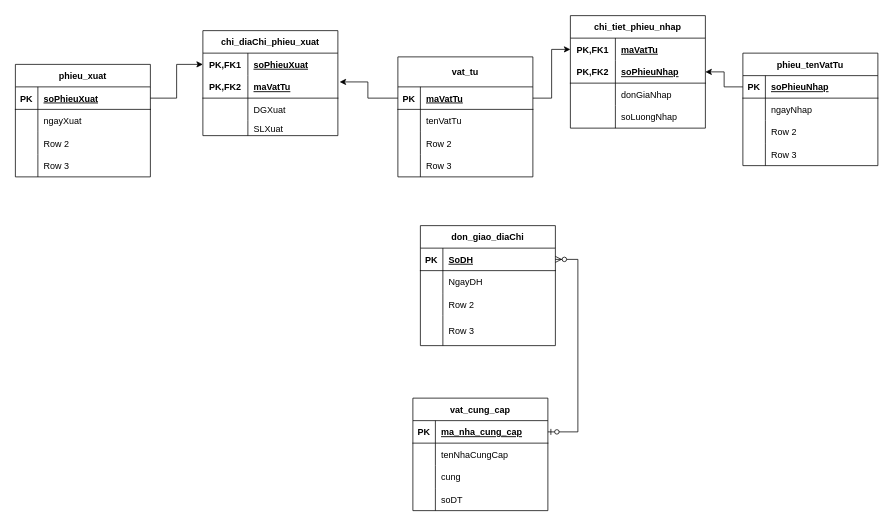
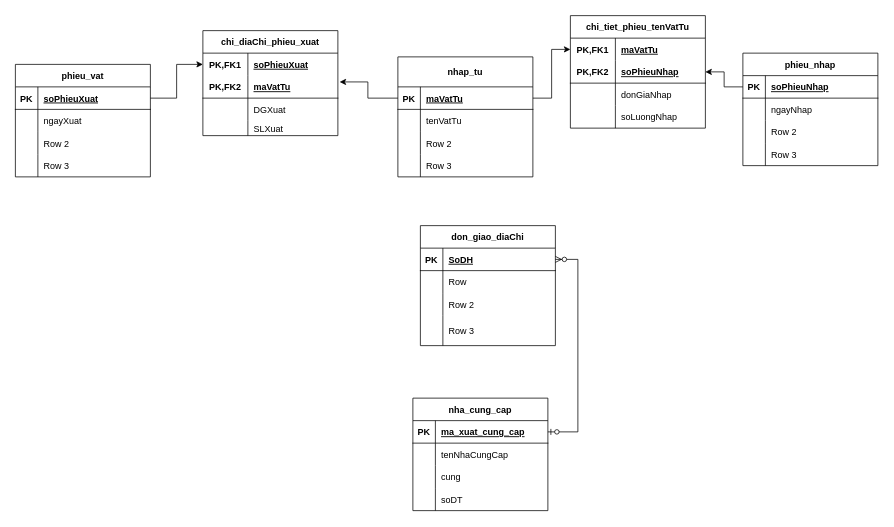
(638, 27) -> (638, 27)
(810, 65) -> (810, 65)
(465, 72) -> (465, 72)
(83, 76) -> (83, 76)
(464, 282) -> (456, 282)
(480, 410) -> (480, 410)
(479, 432) -> (481, 432)
